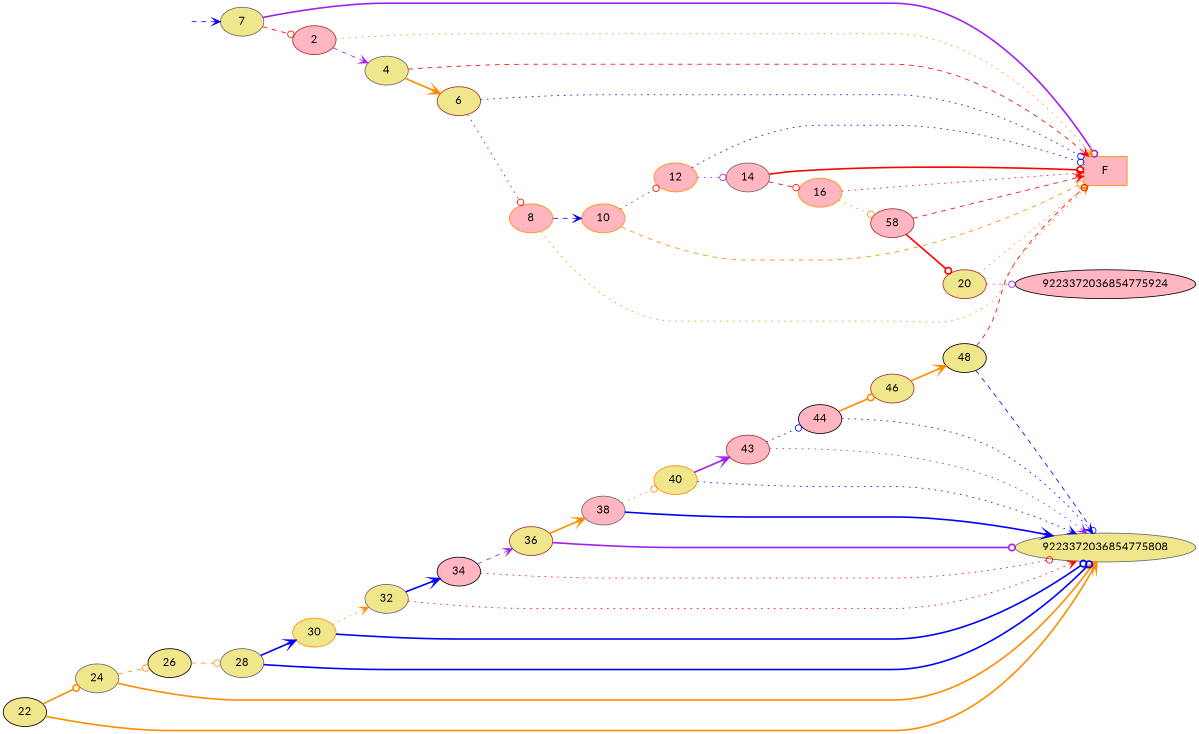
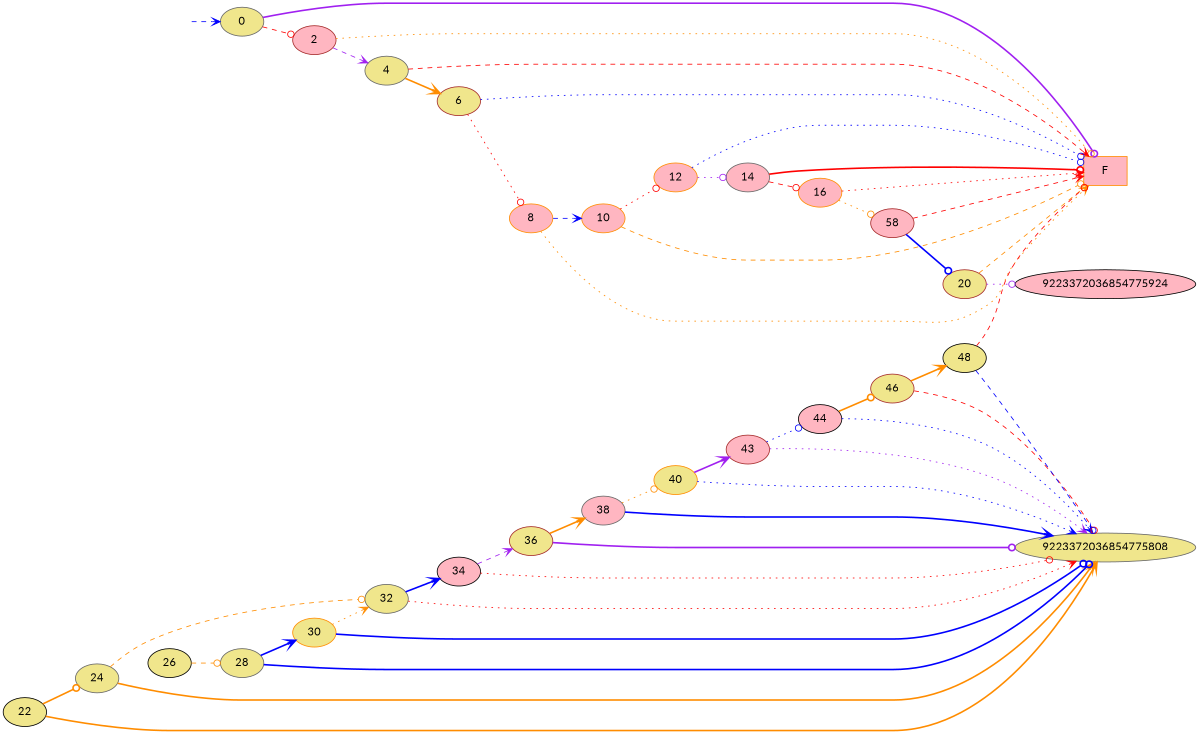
(242, 22) -> (242, 22)
(732, 34) -> (732, 34)
(1030, 231) -> (1030, 231)
(926, 251) -> (926, 251)
none -> (1018, 438)
(130, 671) -> (229, 616)
